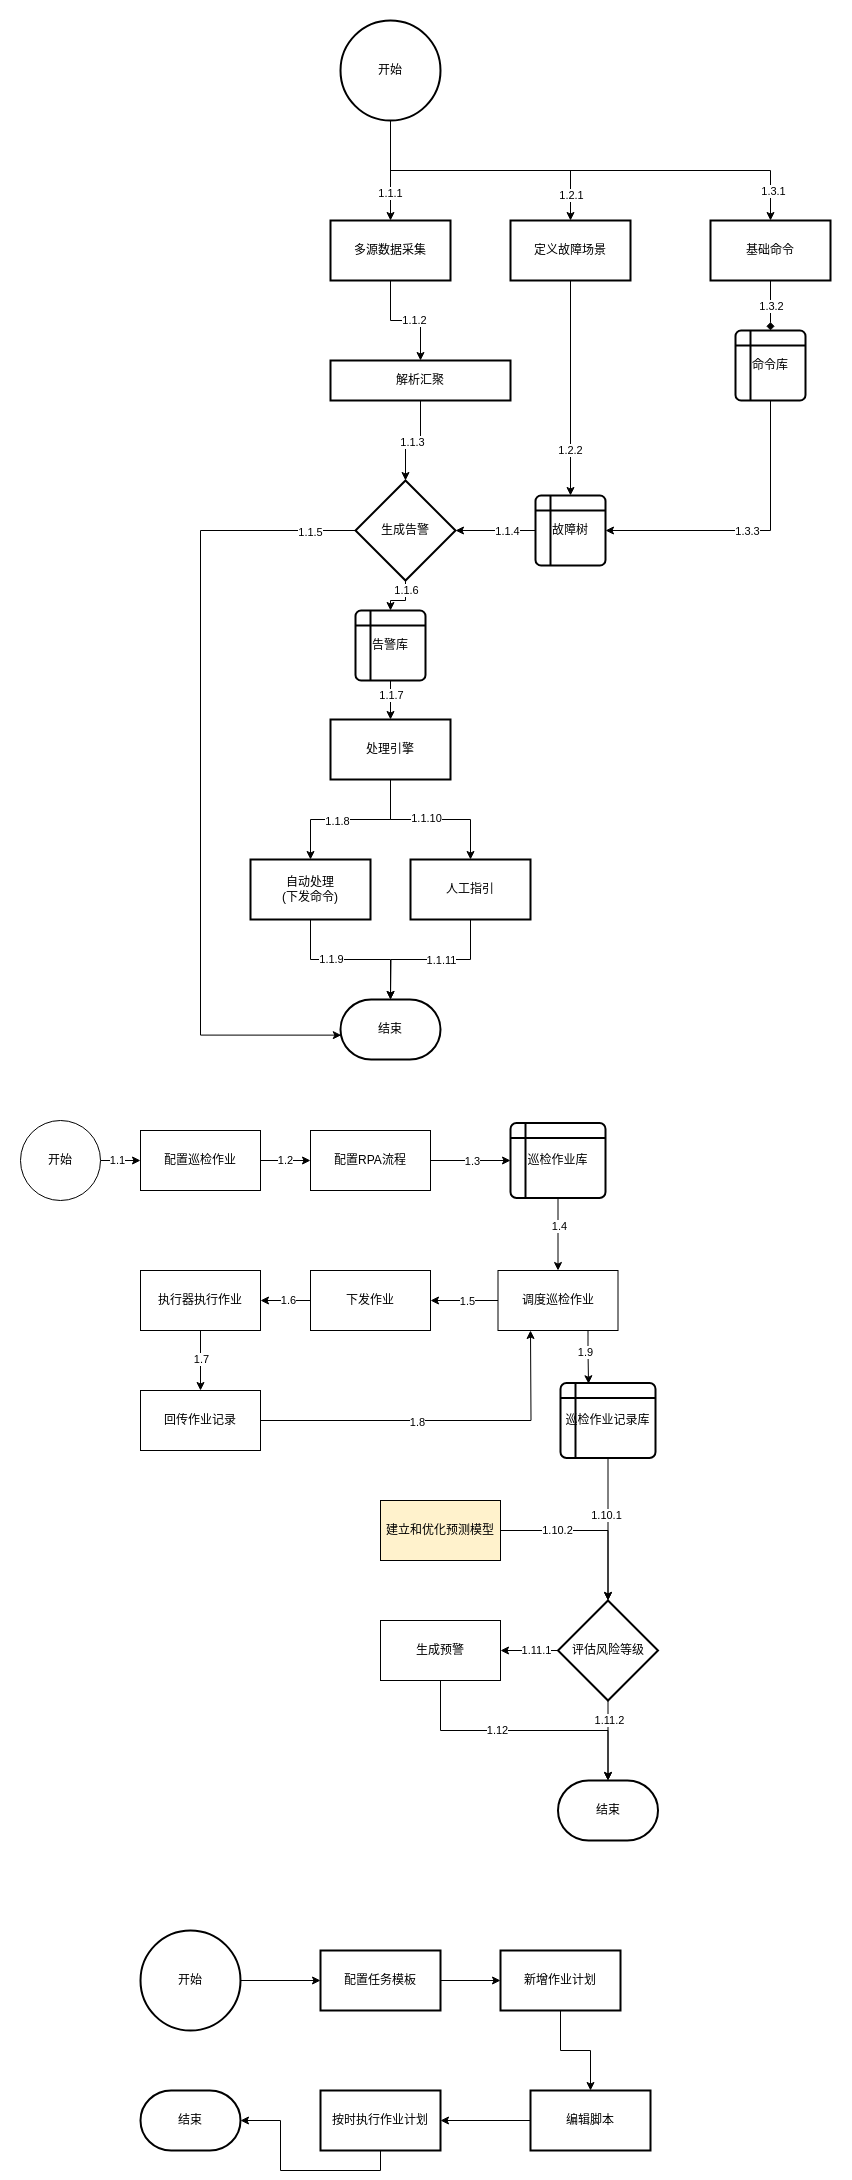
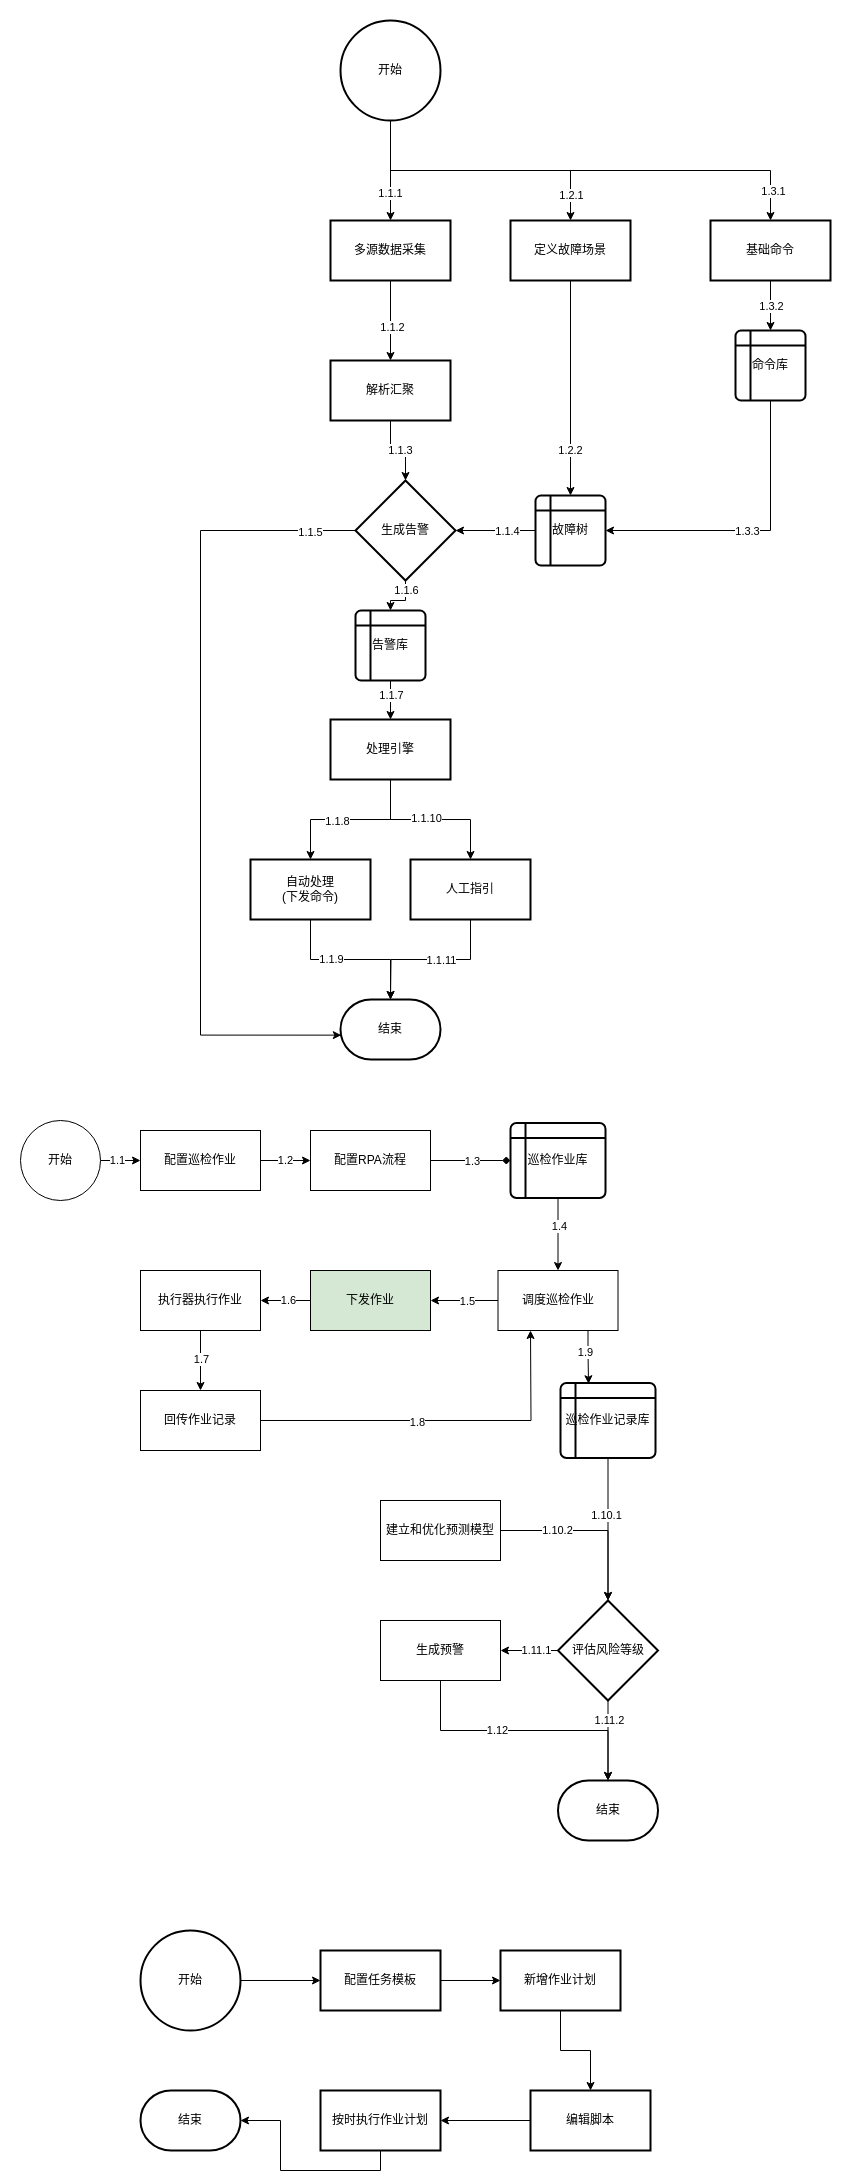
(771, 322) -> (771, 322)
(421, 381) -> (391, 391)
(502, 1161) -> (502, 1161)
(371, 1301) -> (371, 1301)
(441, 1531) -> (441, 1531)
